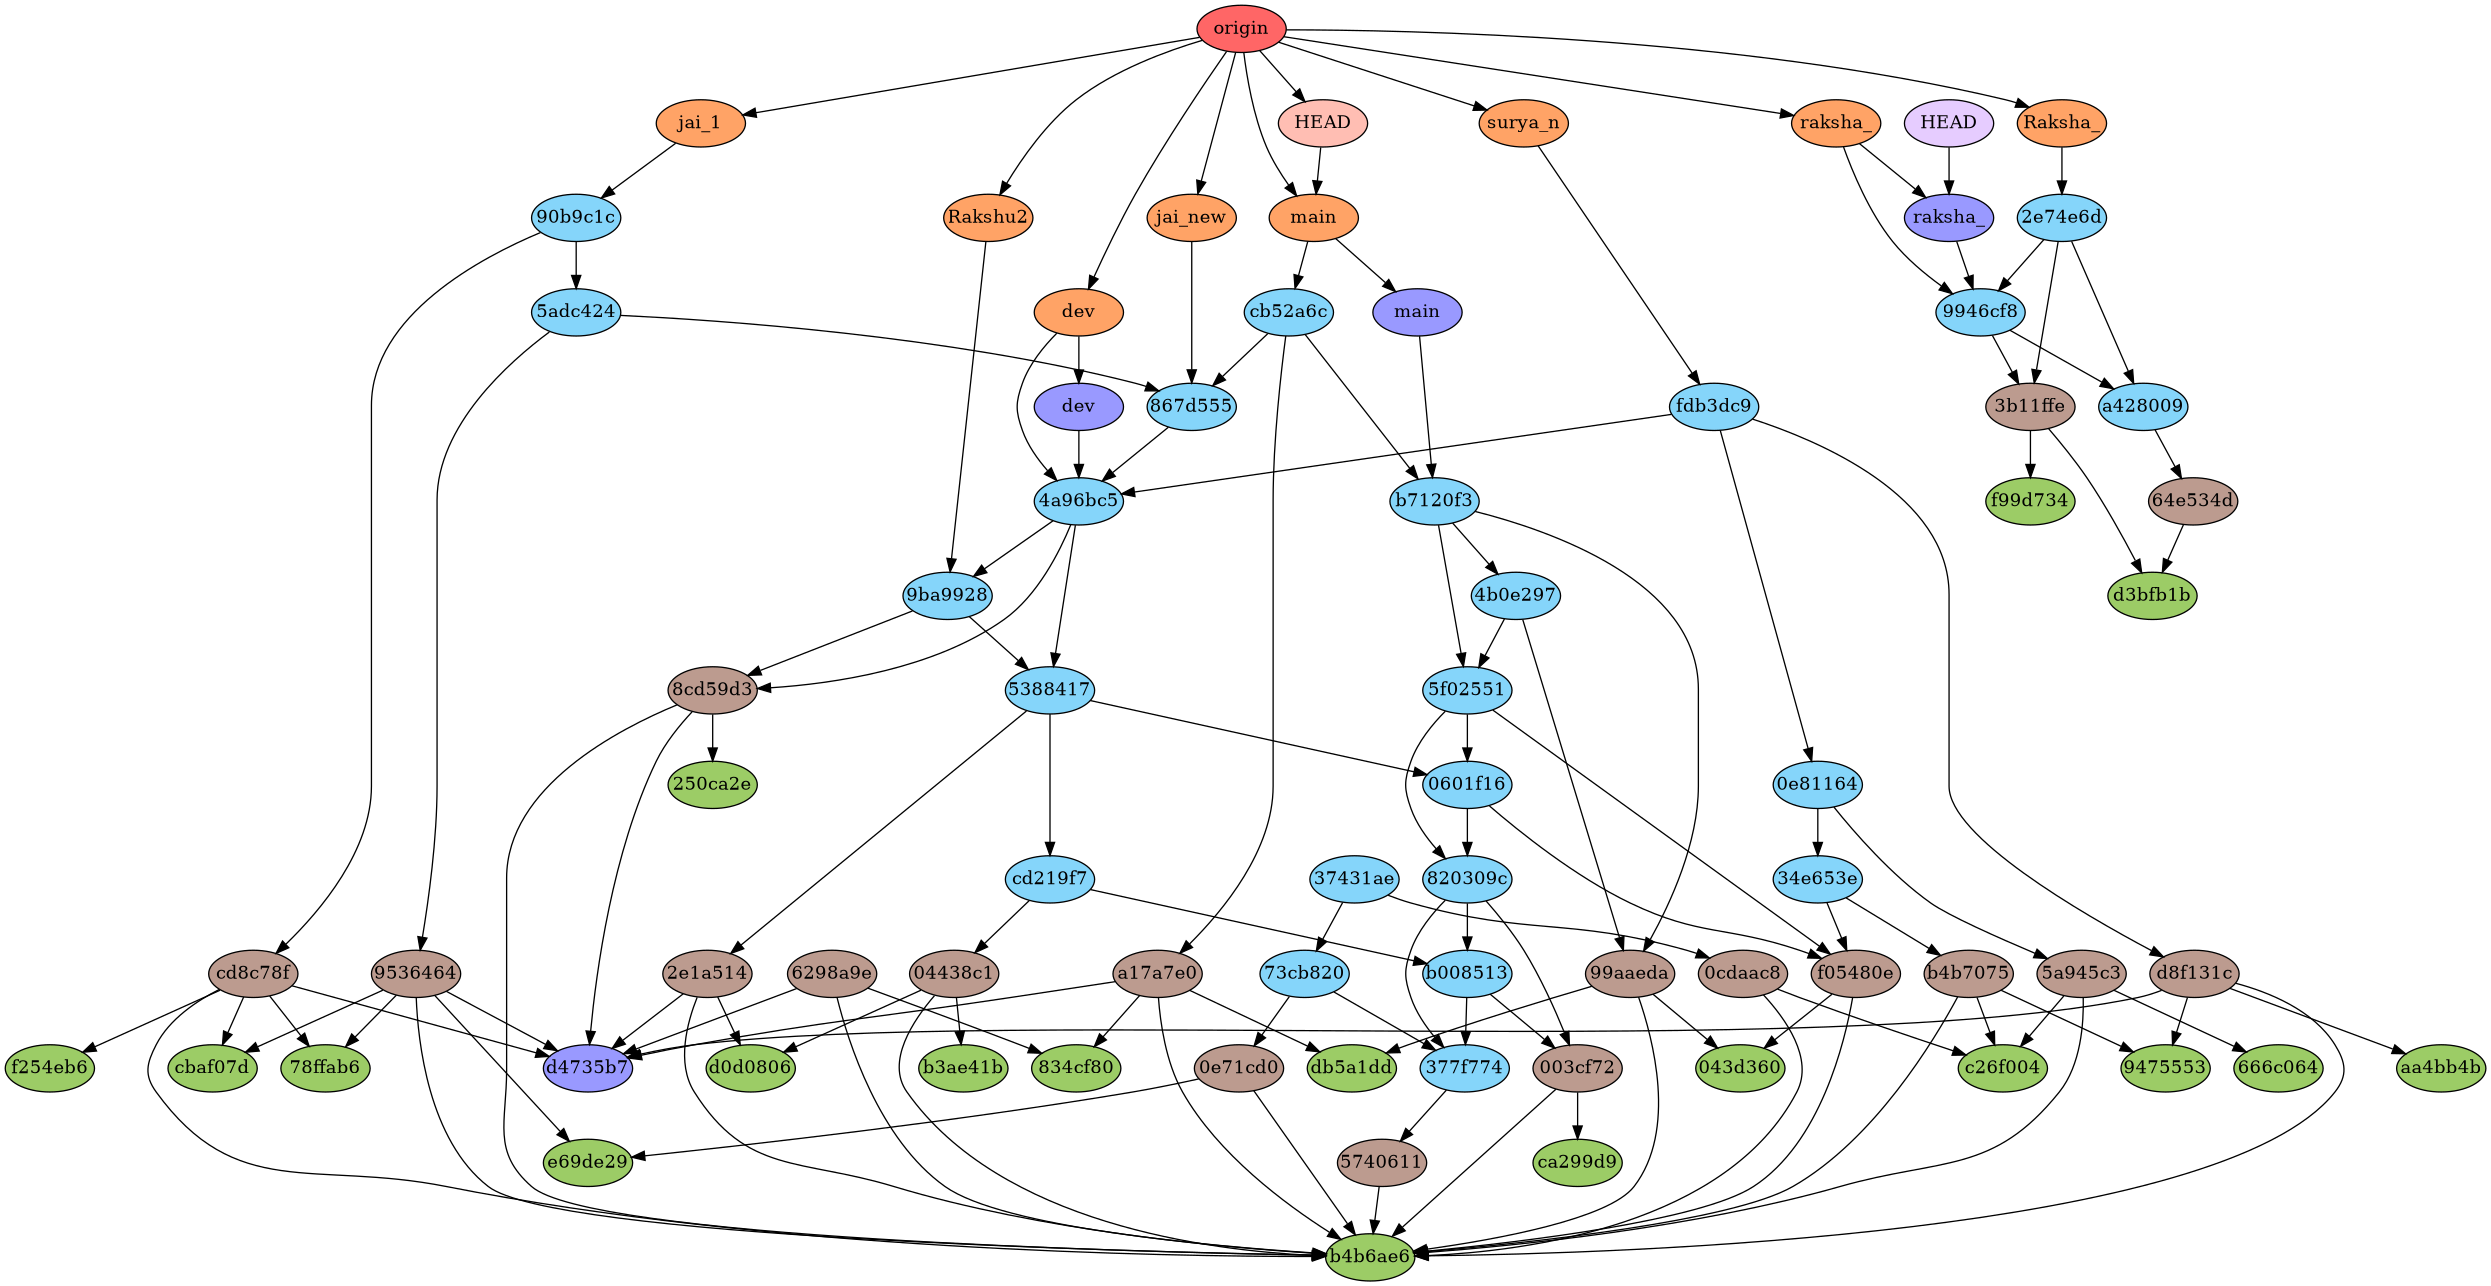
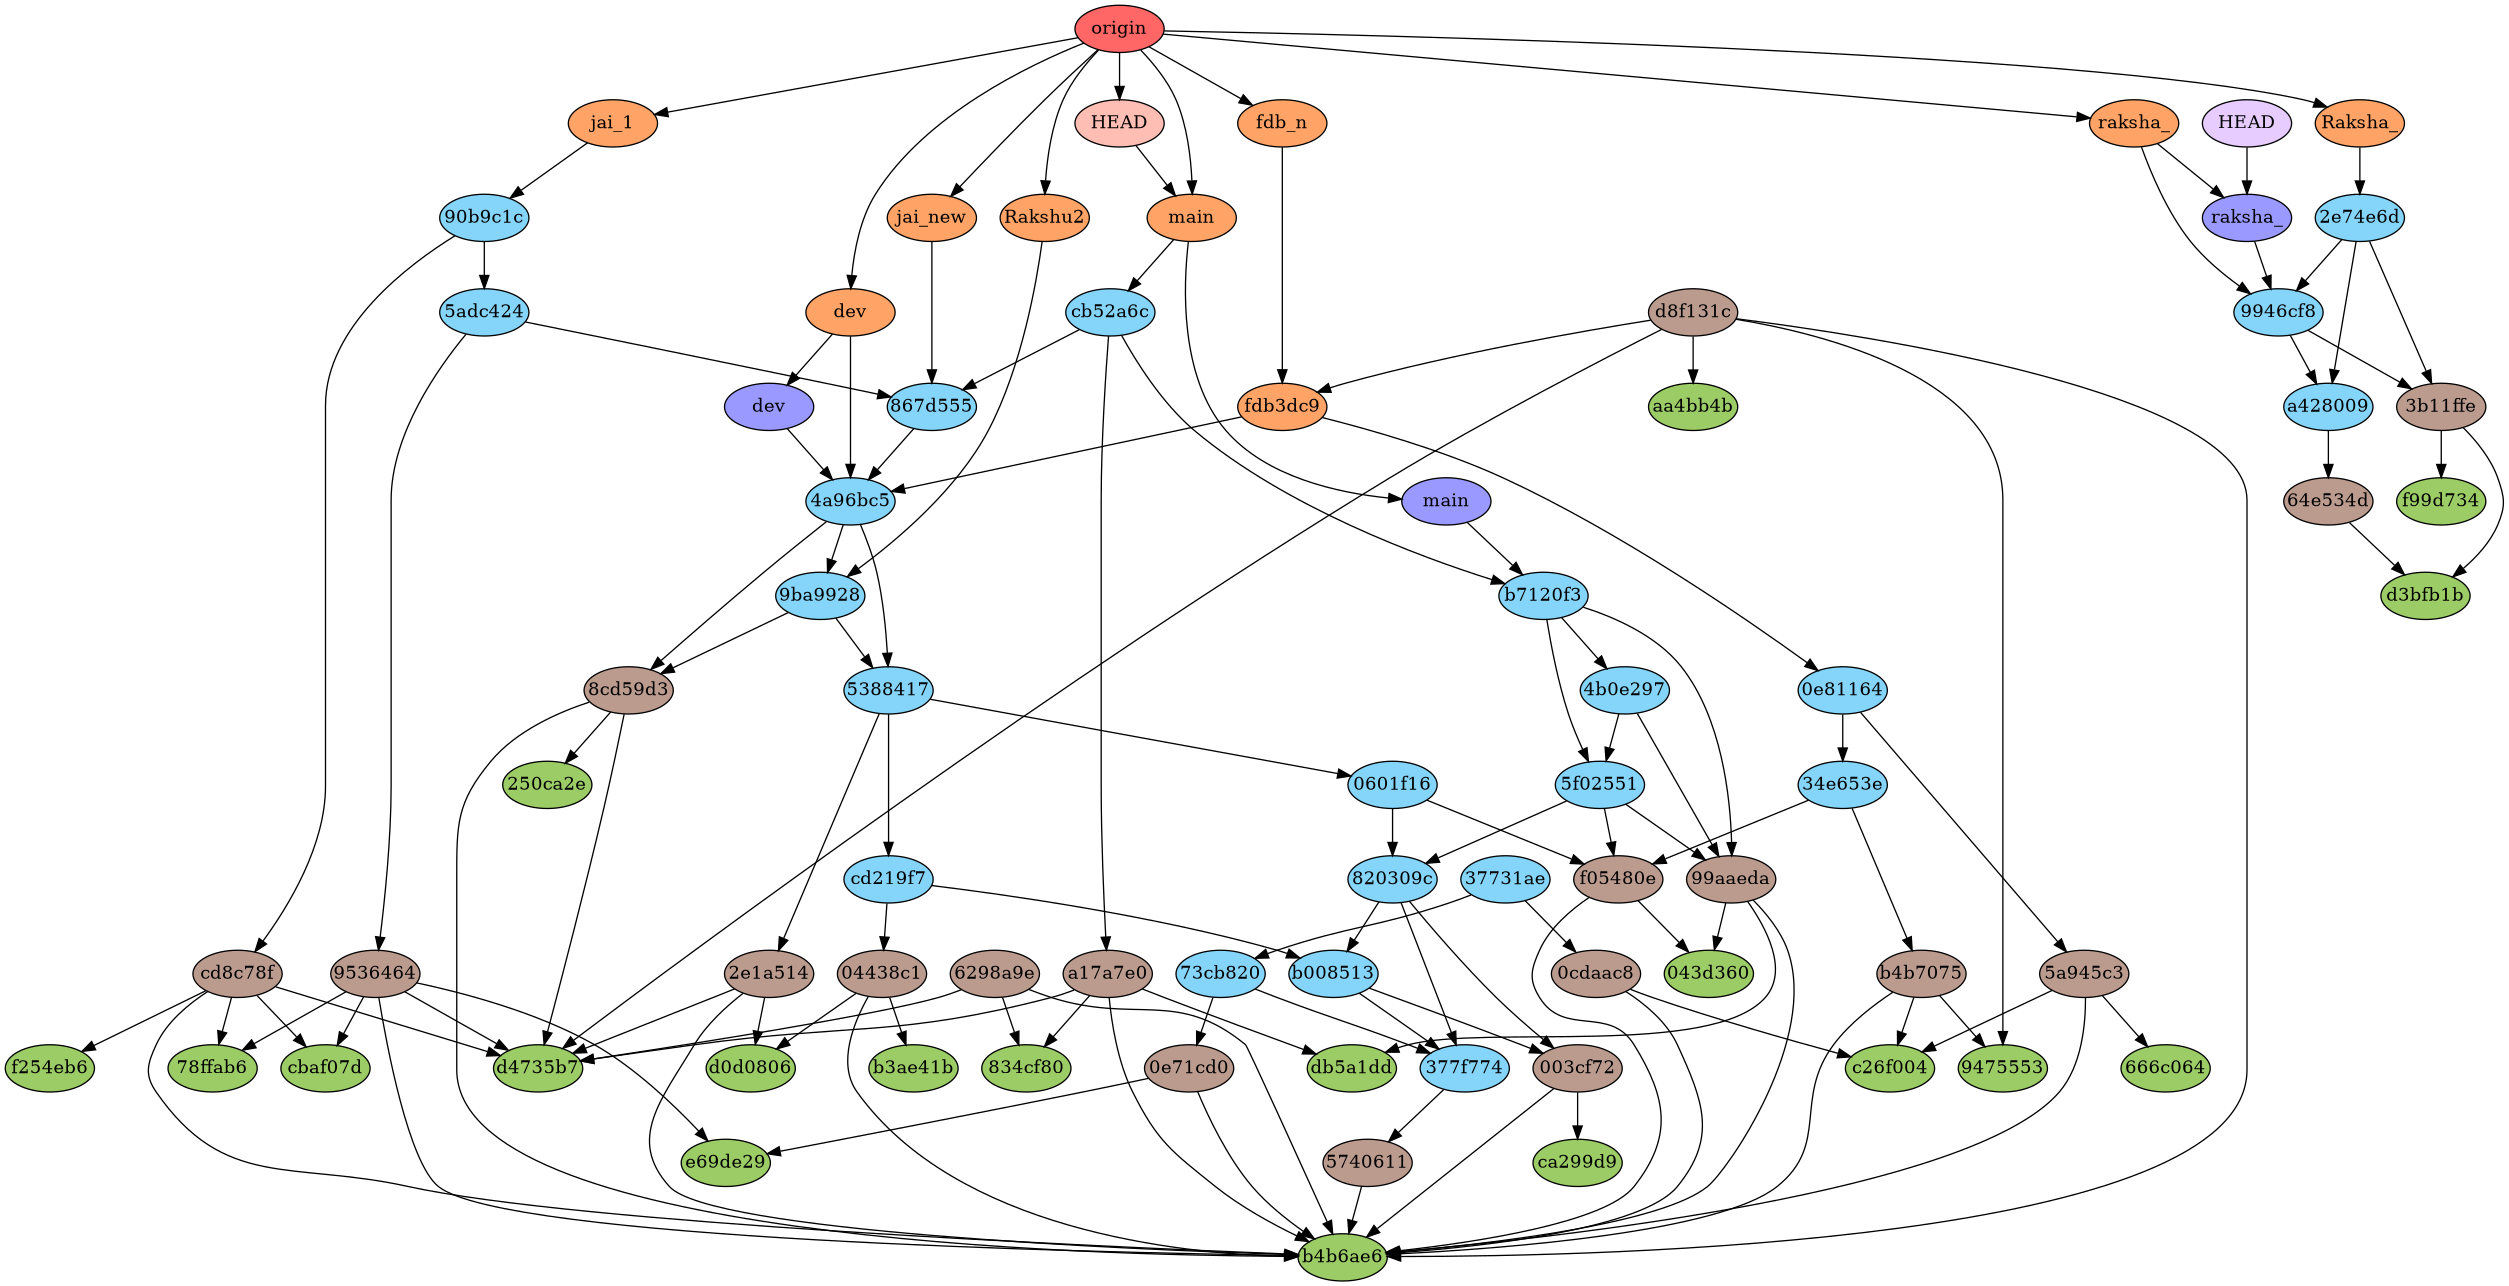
(1524, 123) -> (1282, 123)
(1714, 407) -> (1282, 407)
(1949, 684) -> (1489, 349)
(1467, 731) -> (1660, 828)
(1354, 879) -> (1505, 879)
(588, 1068) -> (538, 1068)
